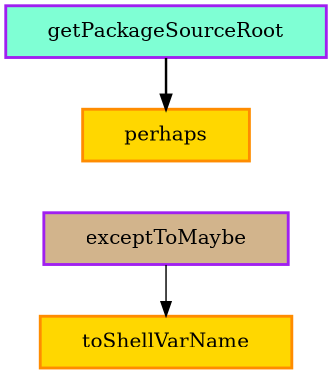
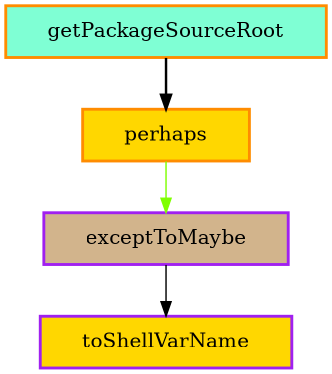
(166, 32) -> (166, 32)
none -> (166, 180)
(166, 342) -> (166, 342)
